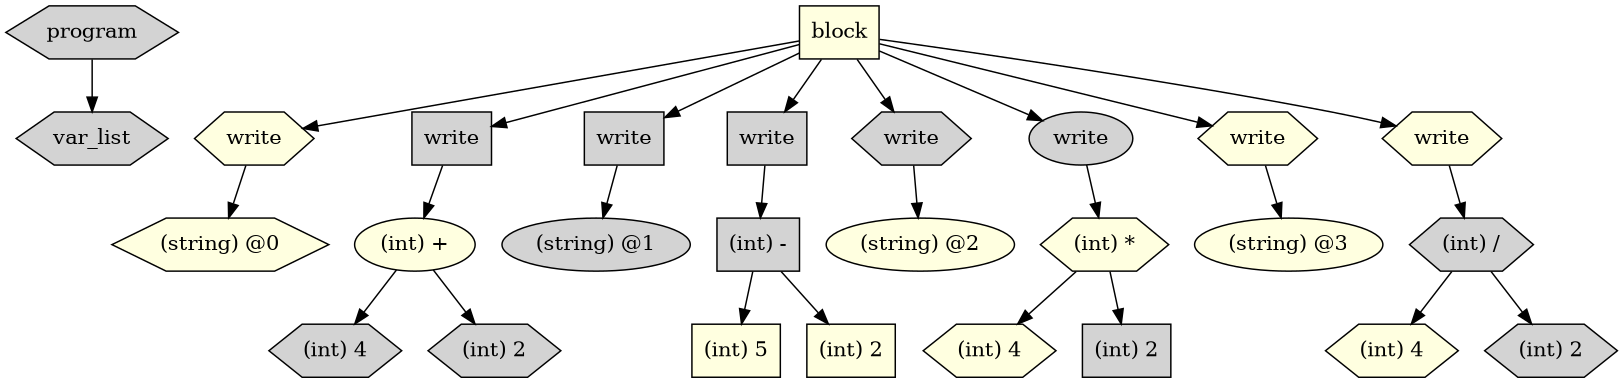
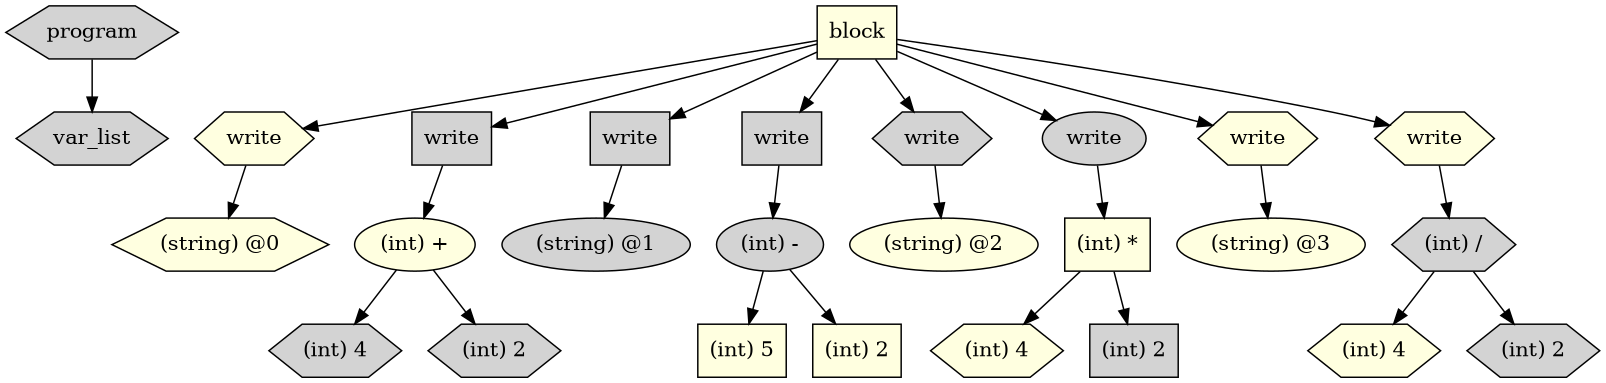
(758, 245) -> (770, 245)
(1105, 245) -> (1107, 245)
